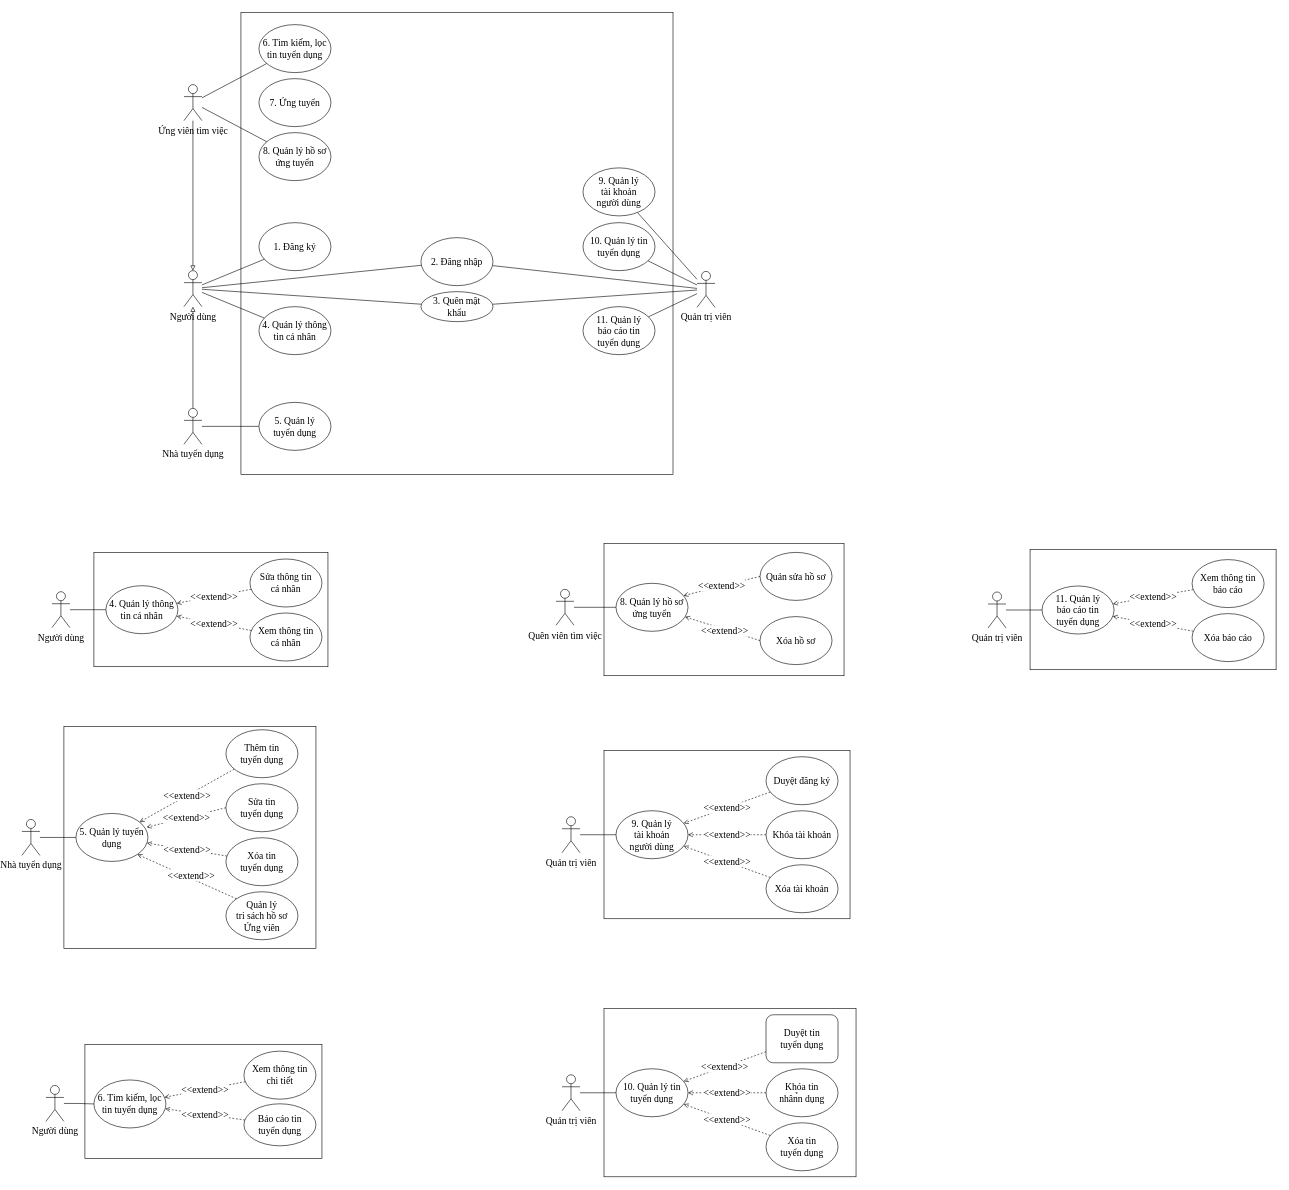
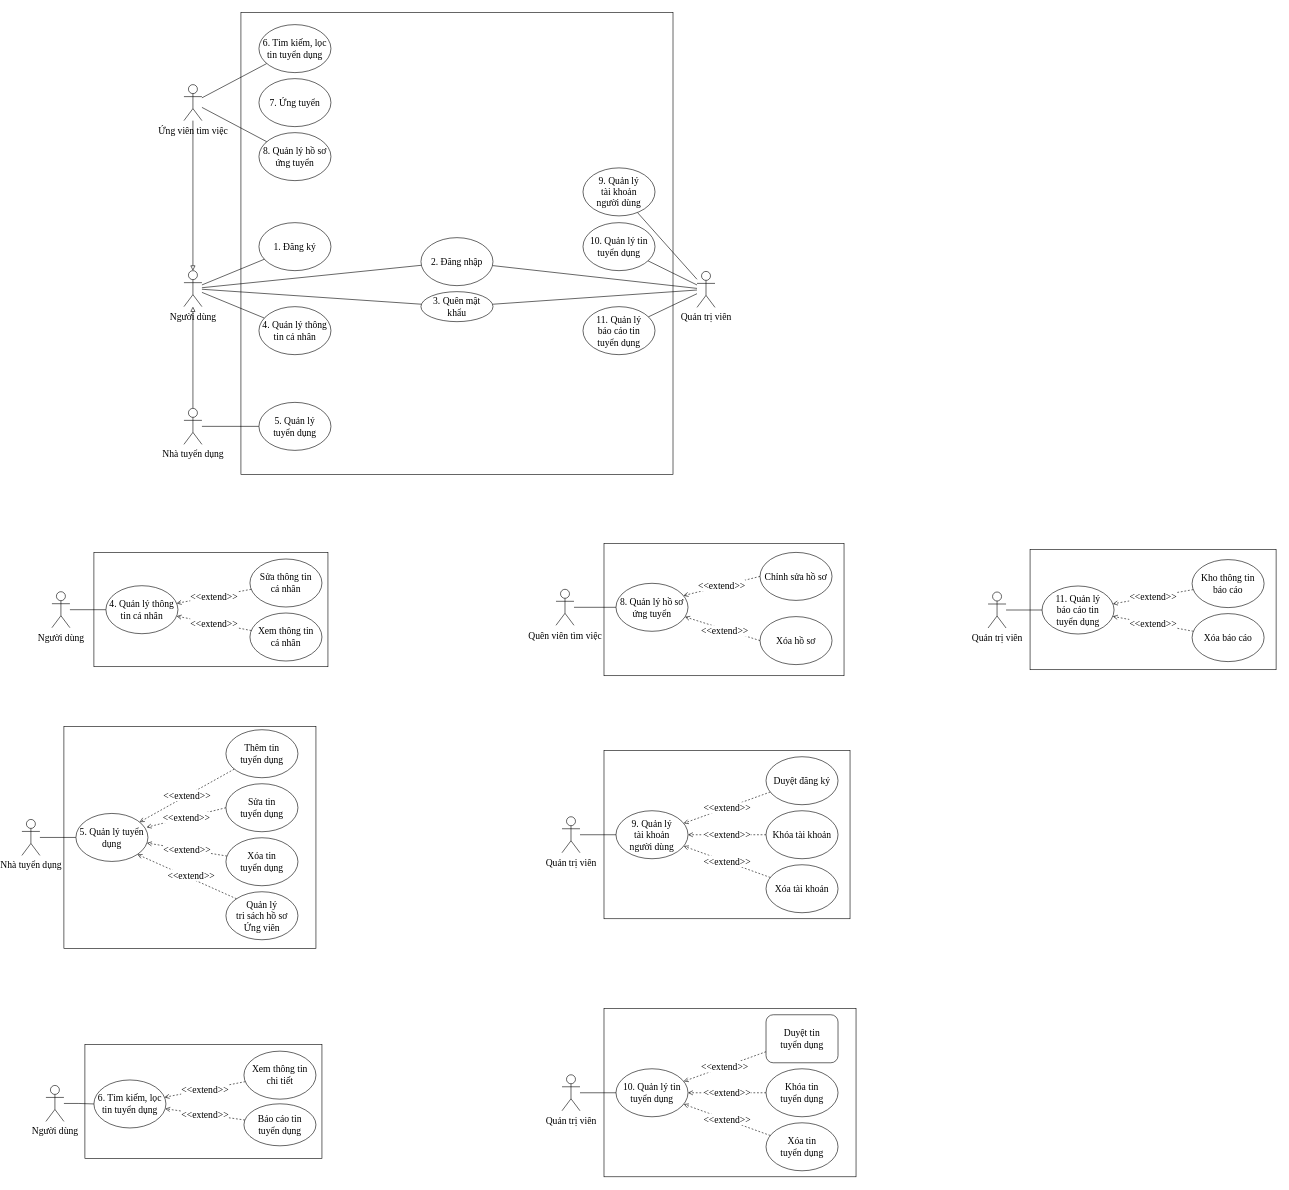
(796, 576) -> (796, 576)
(1228, 584) -> (1228, 584)
(802, 1093) -> (802, 1093)
